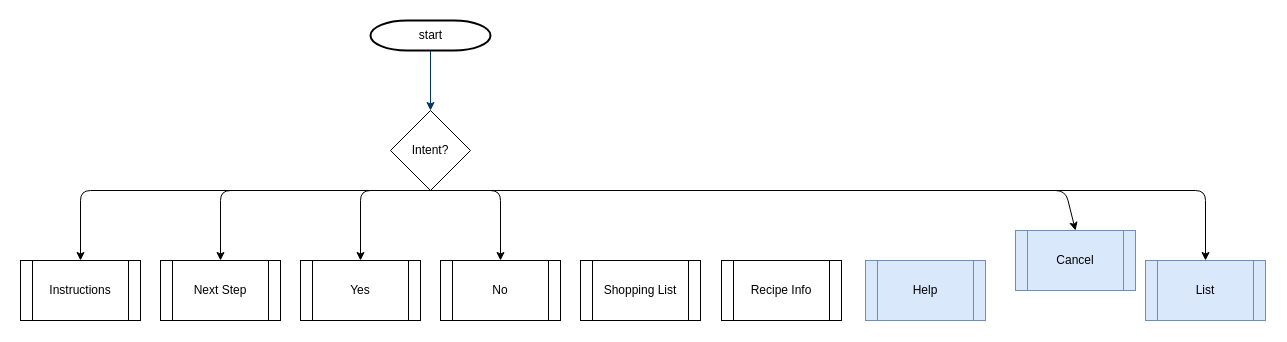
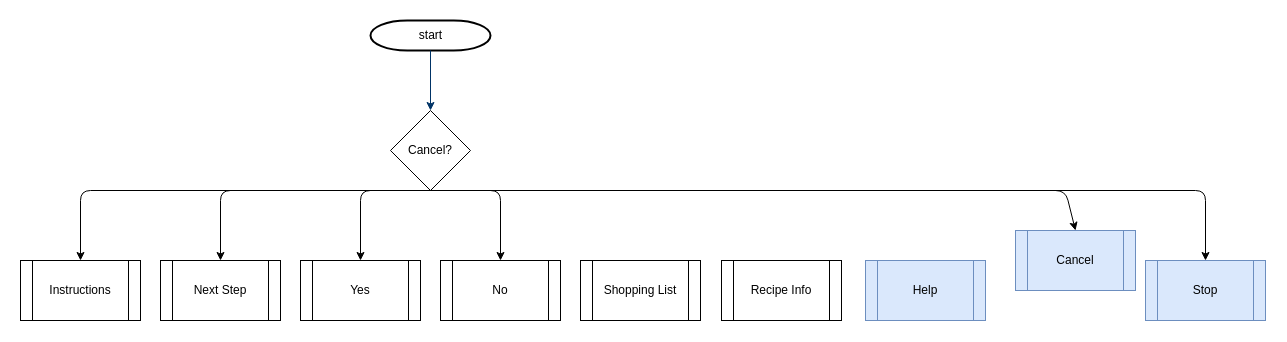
(431, 151) -> (431, 151)
(1206, 291) -> (1206, 291)
